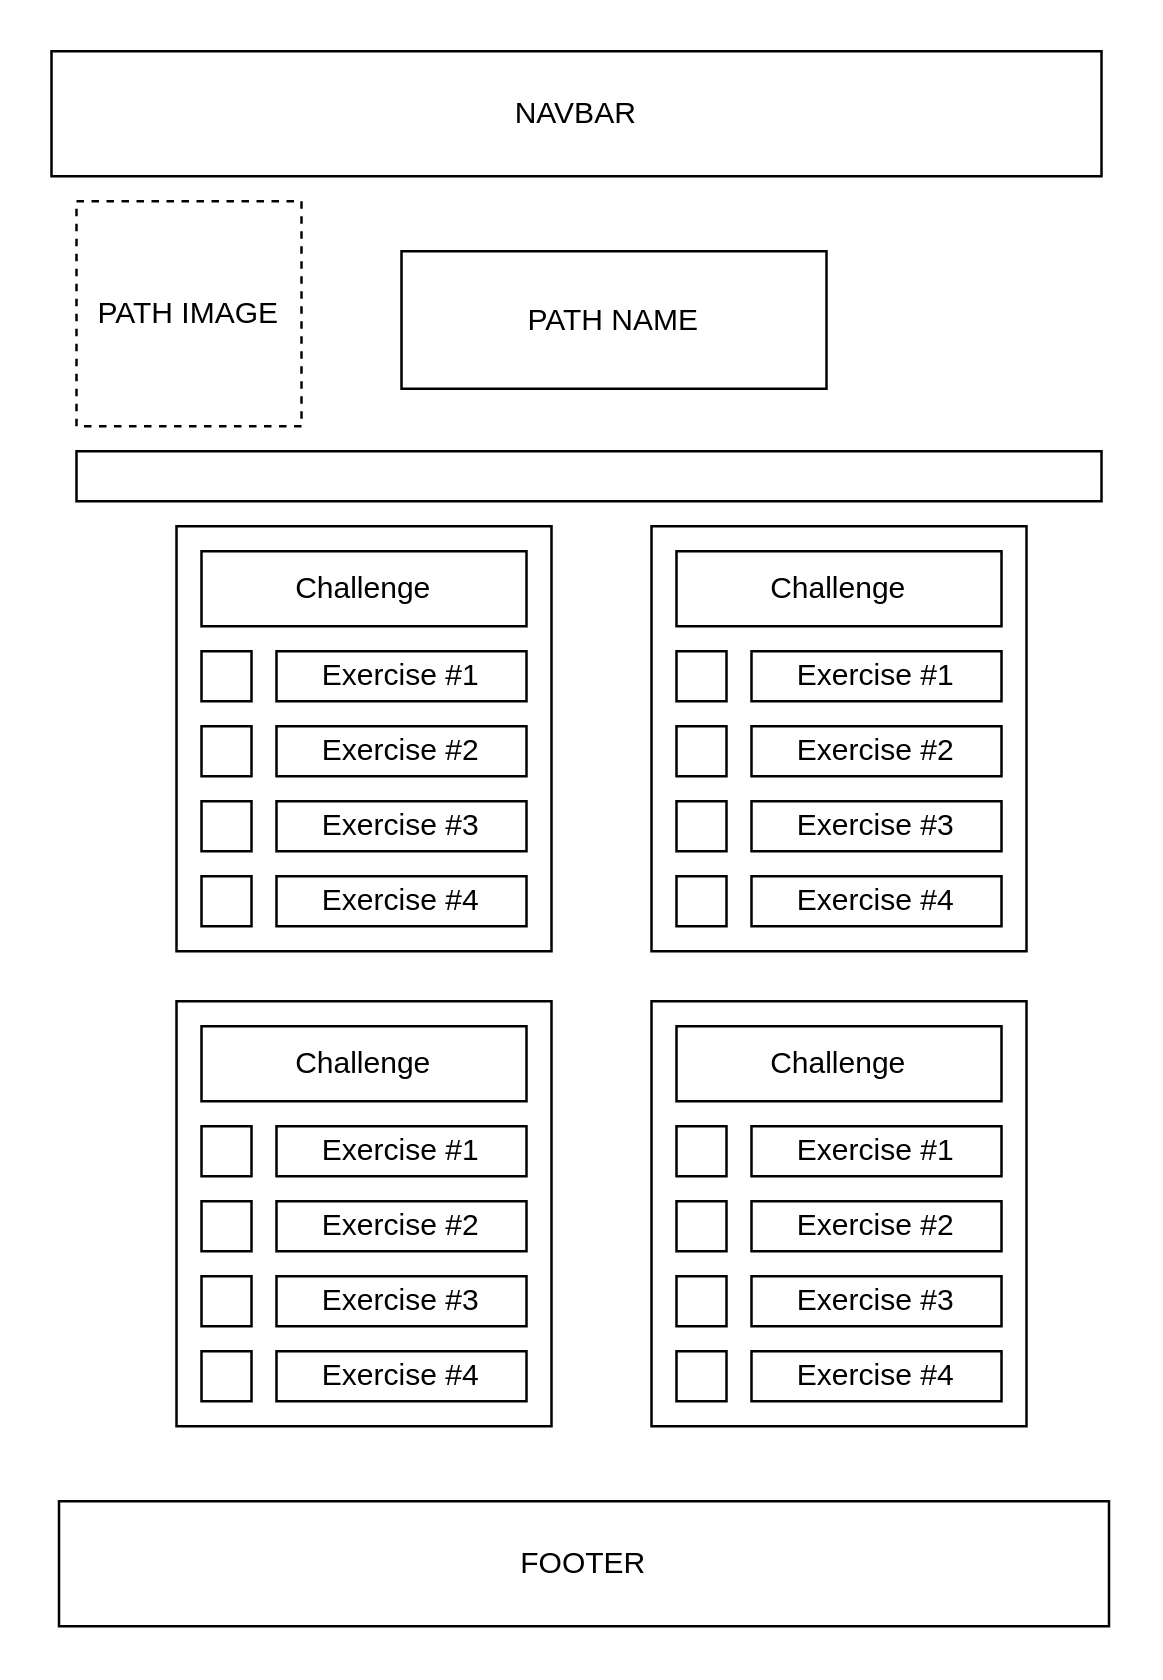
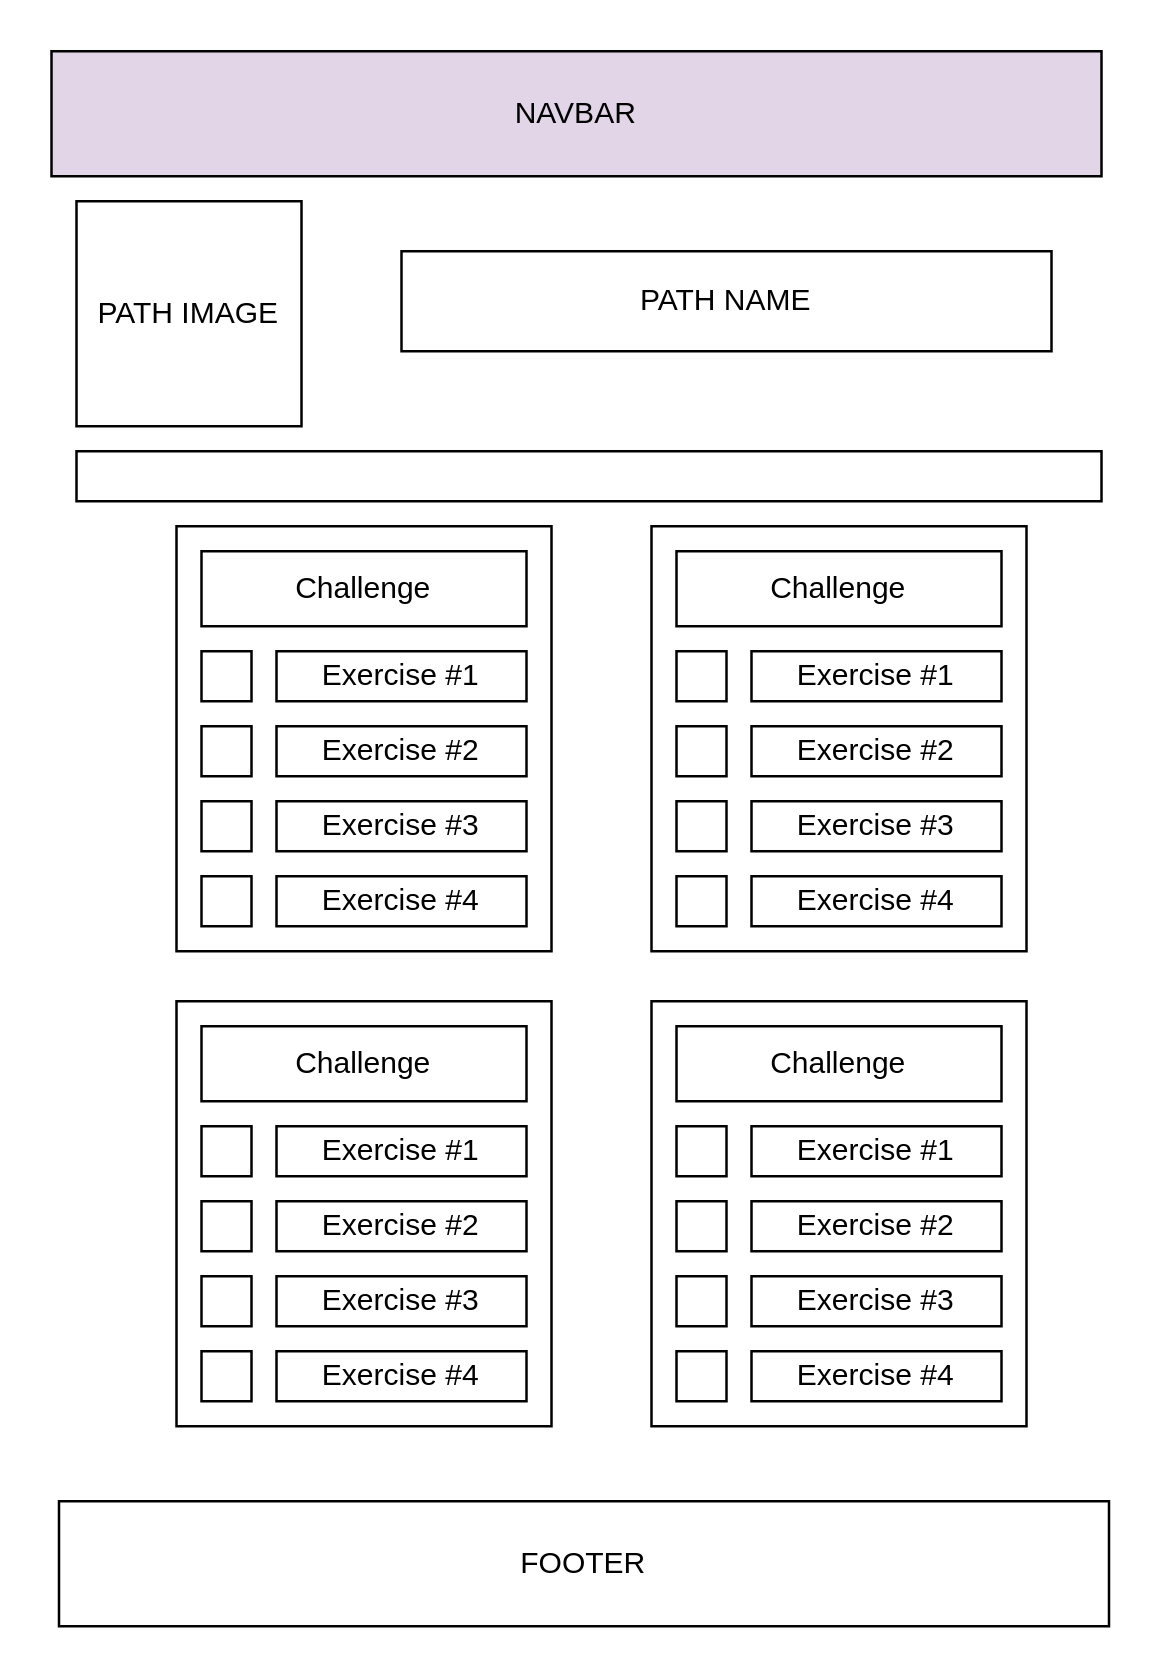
(576, 114) -> (576, 114)
(189, 314) -> (189, 314)
(614, 320) -> (726, 301)
